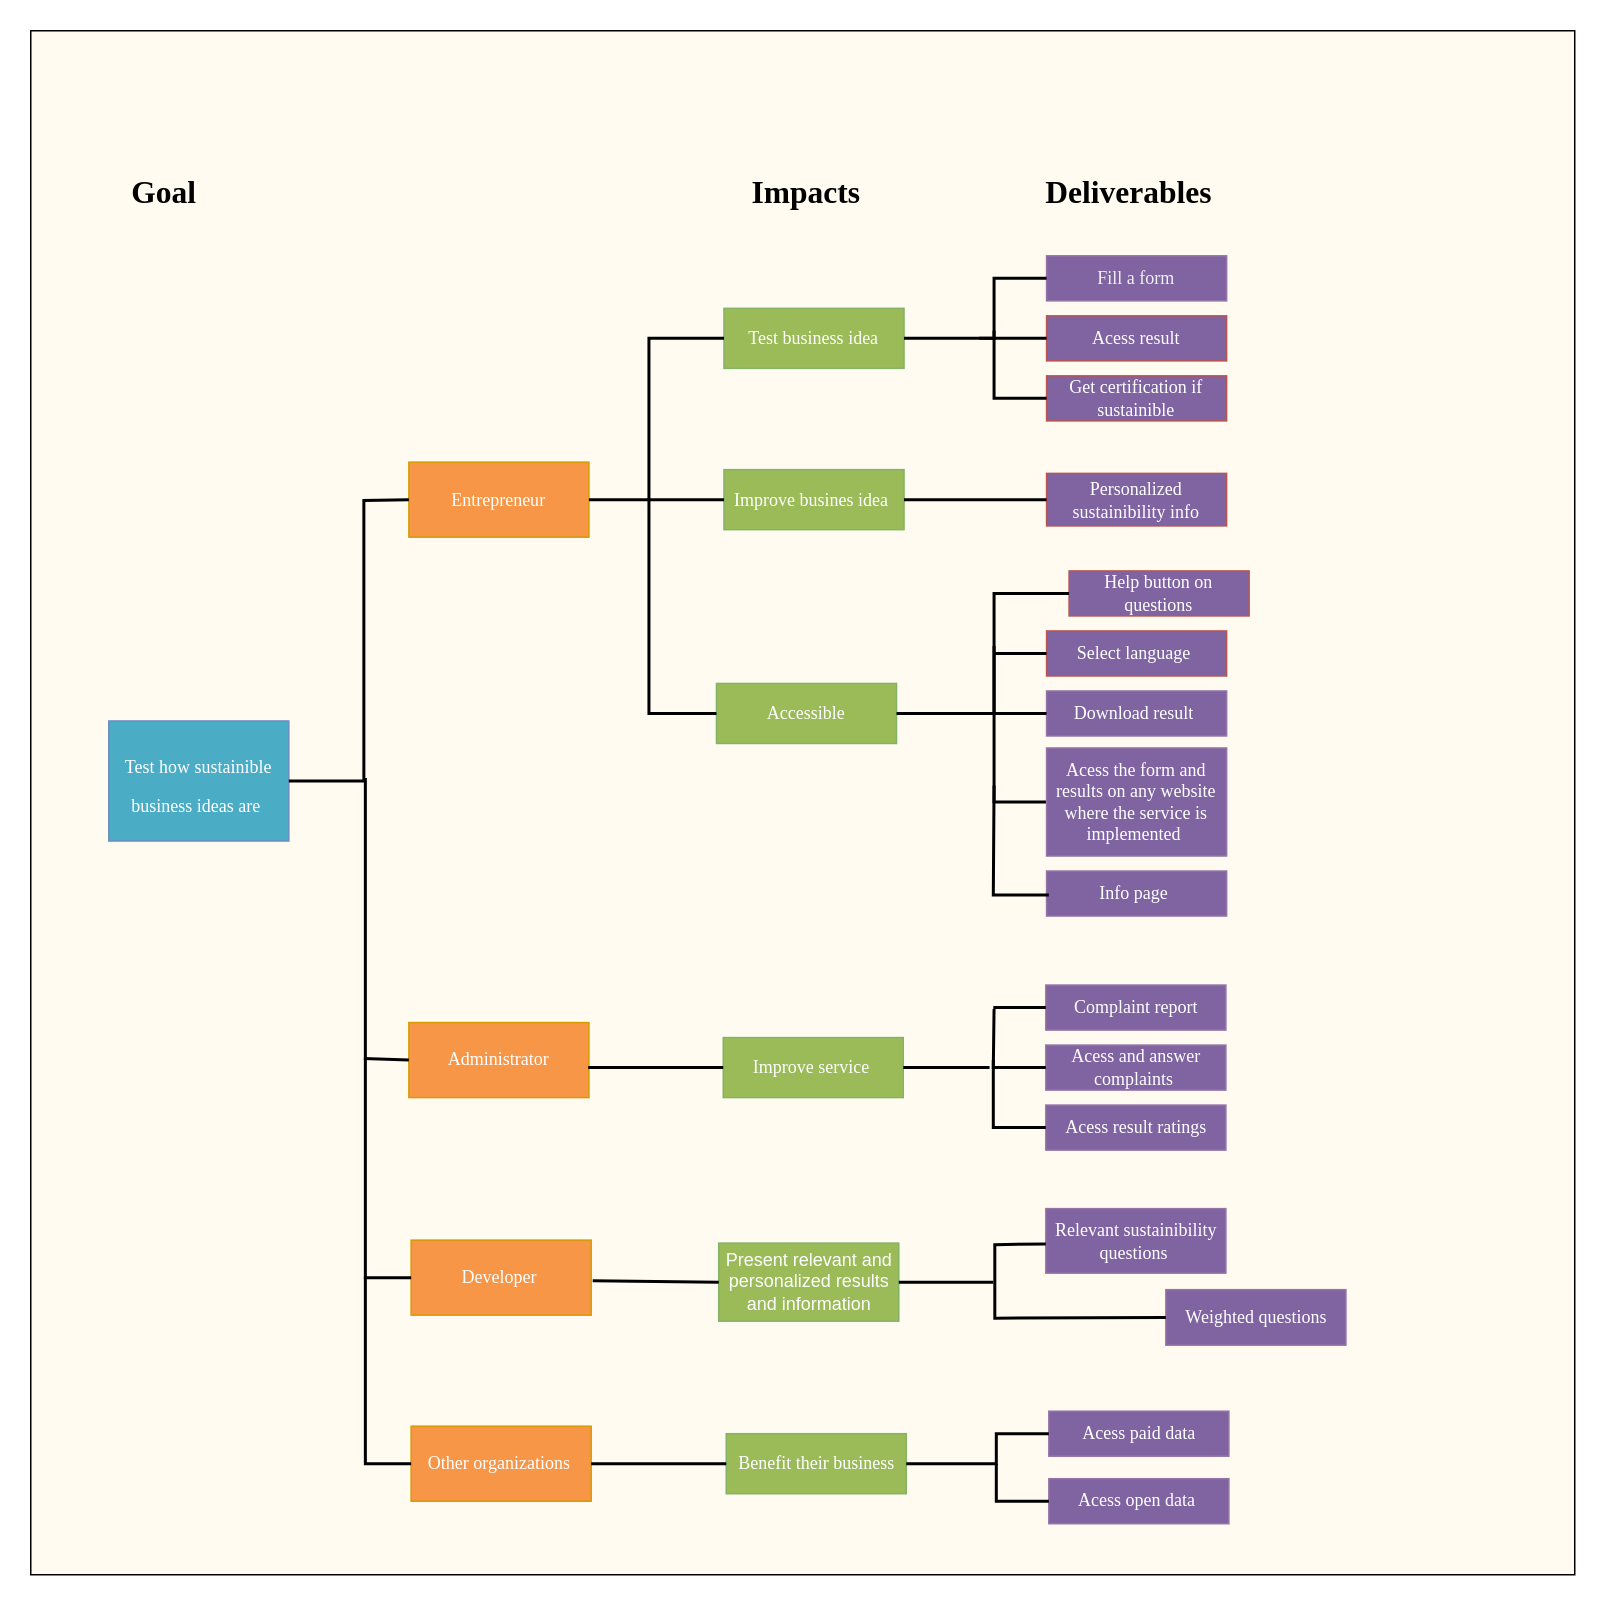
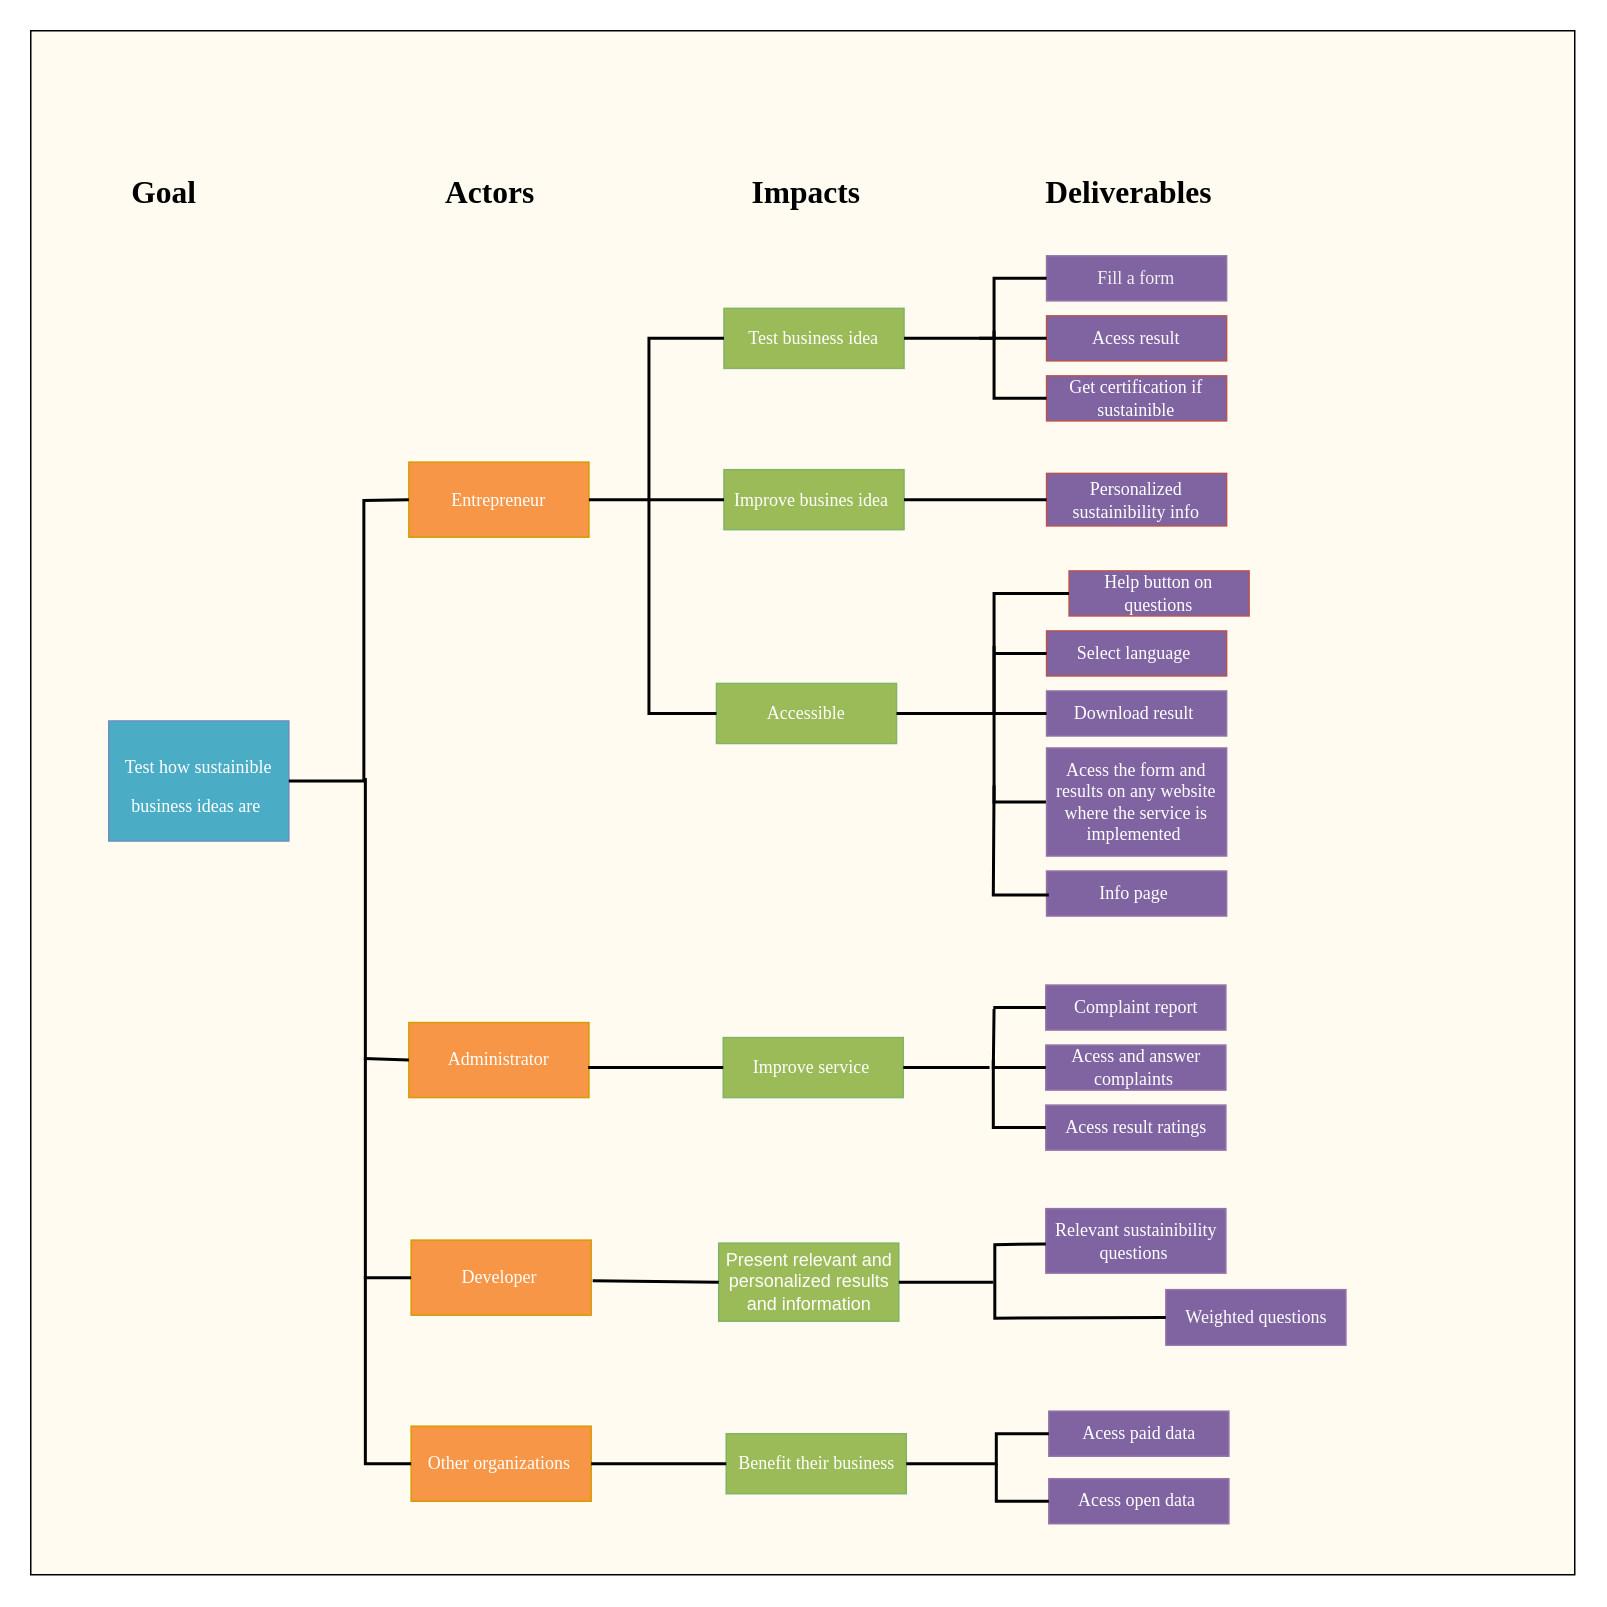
none -> (494, 193)
